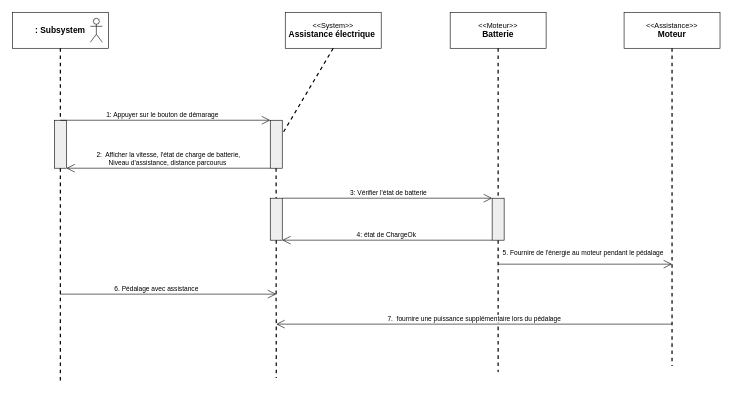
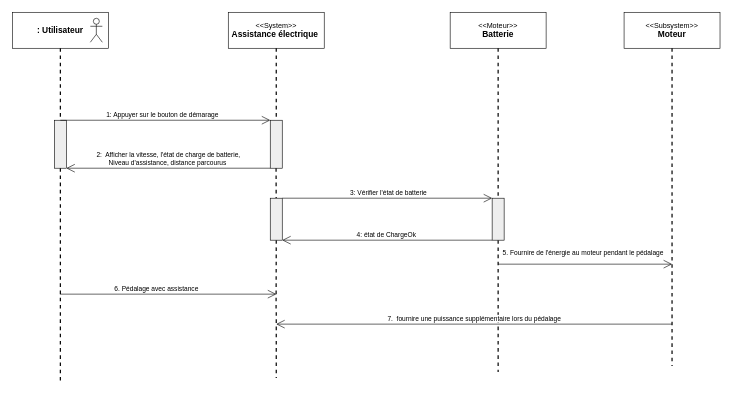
(60, 30) -> (60, 30)
(333, 30) -> (276, 30)
(672, 30) -> (672, 30)
